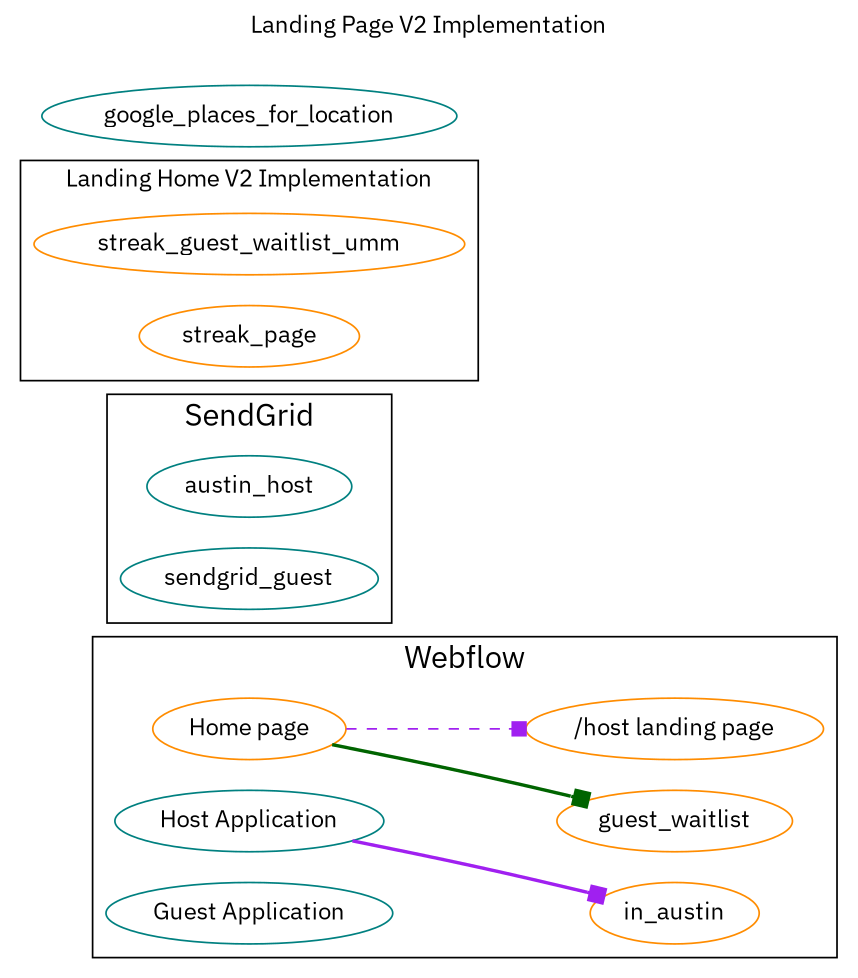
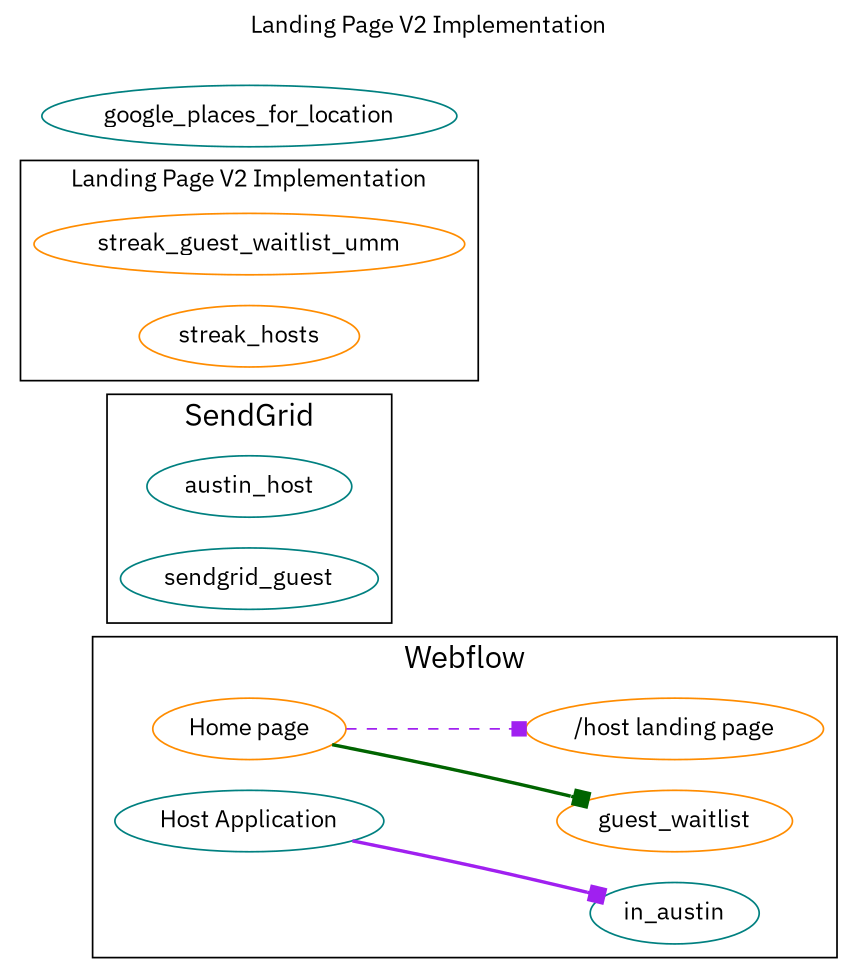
(249, 180) -> (249, 180)
(249, 336) -> (249, 336)
(249, 913) -> none
(675, 913) -> (675, 913)
